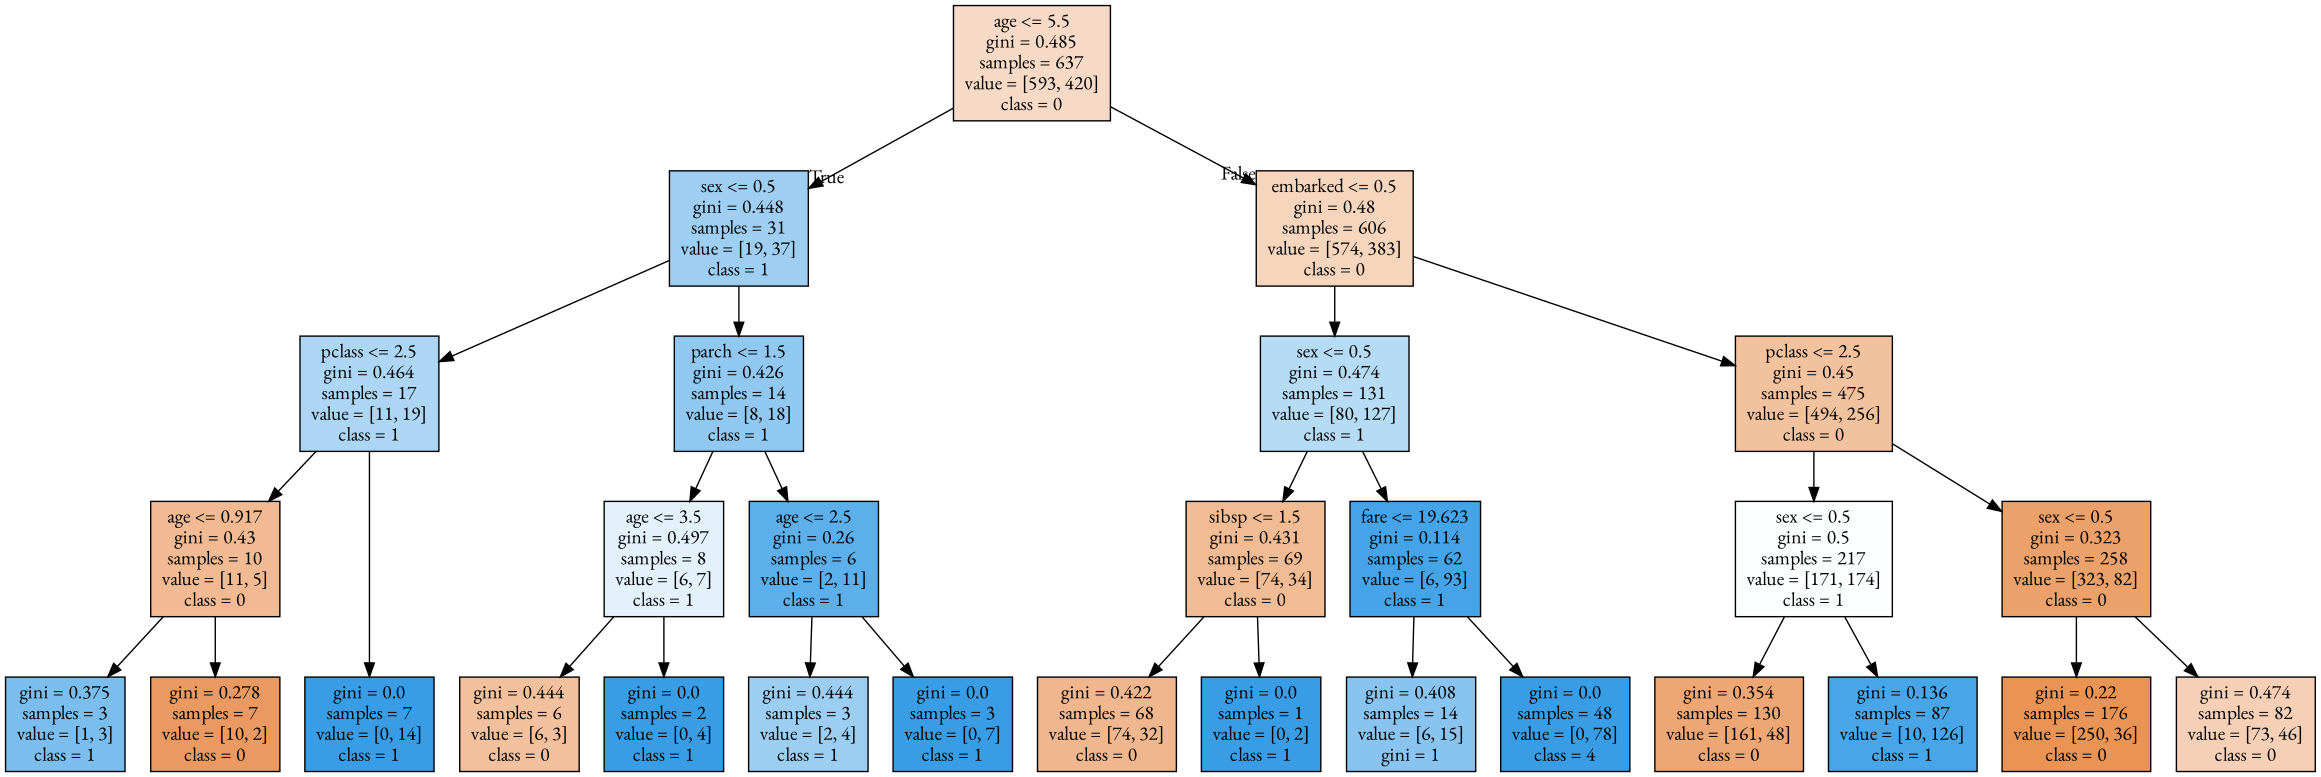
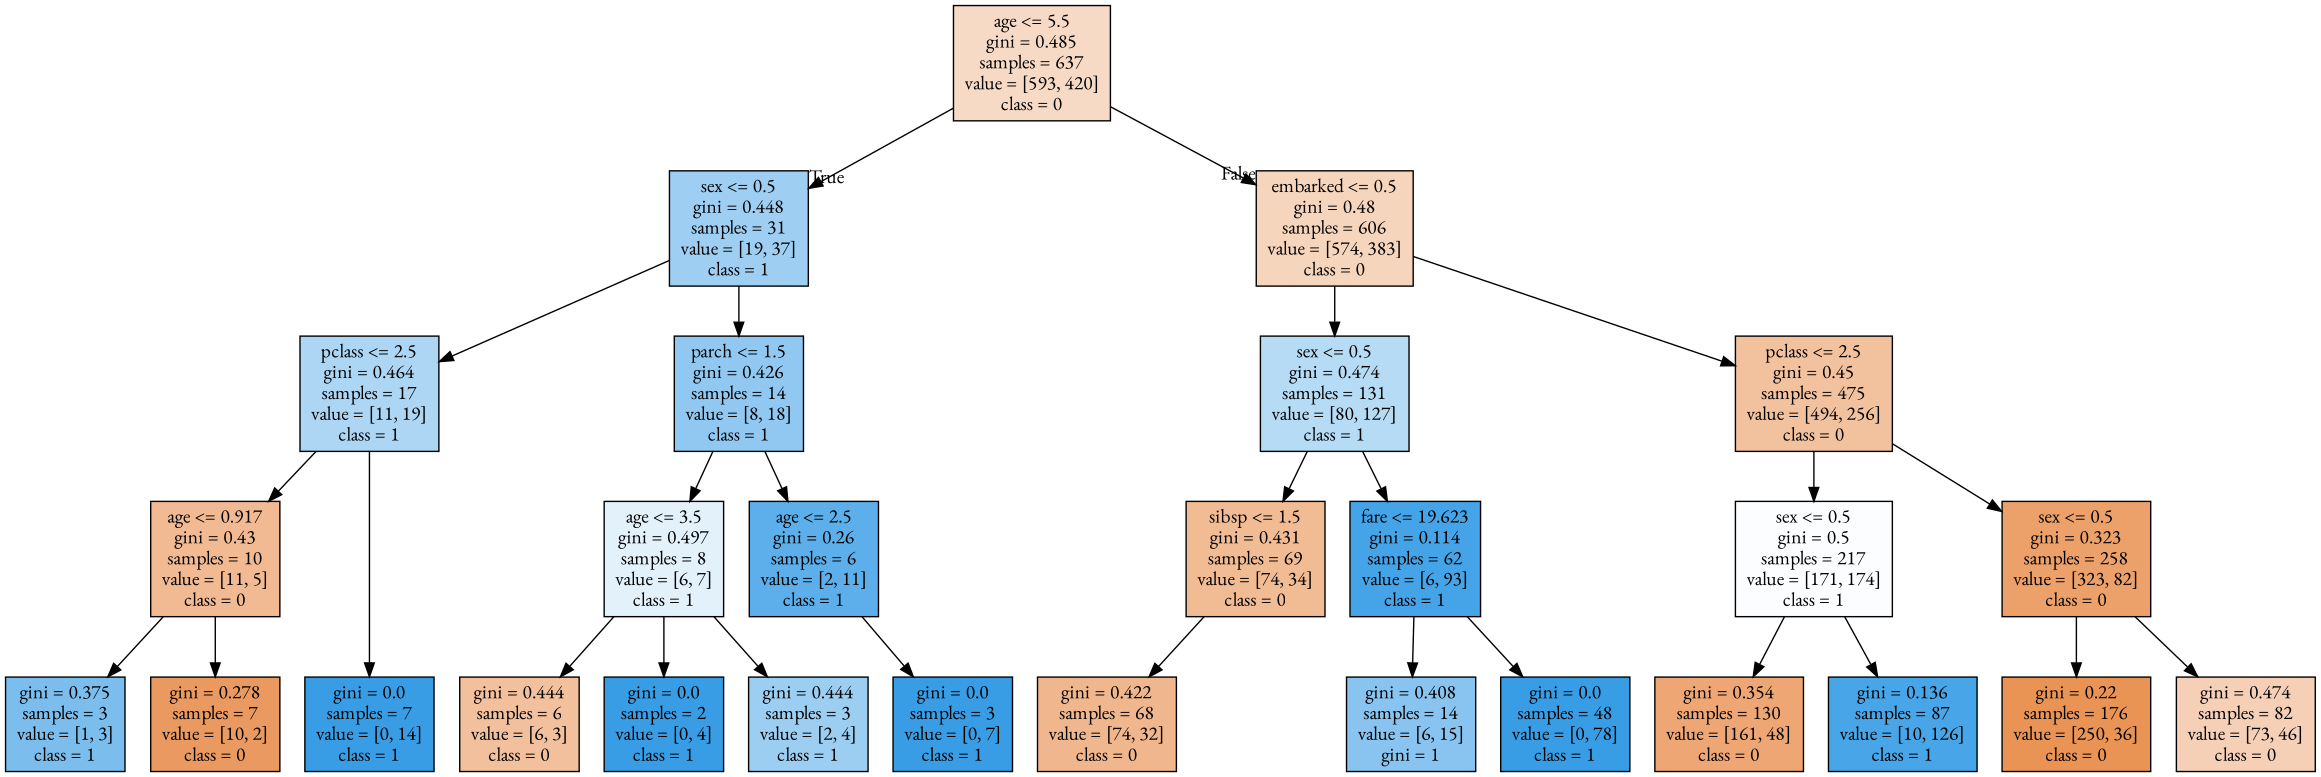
(811, 640) -> (736, 641)
(1261, 724) -> none
(1565, 724) -> (1565, 724)
